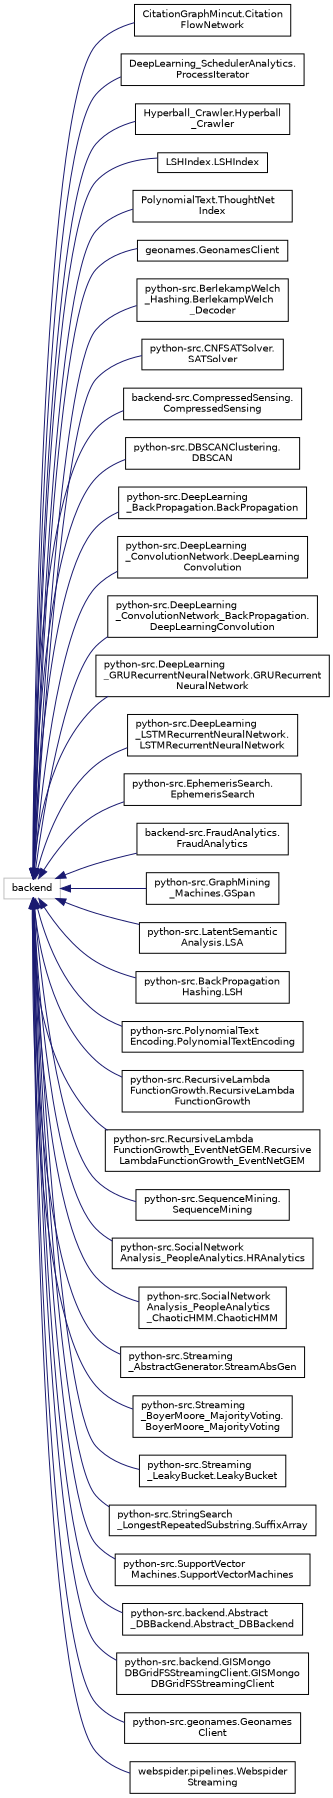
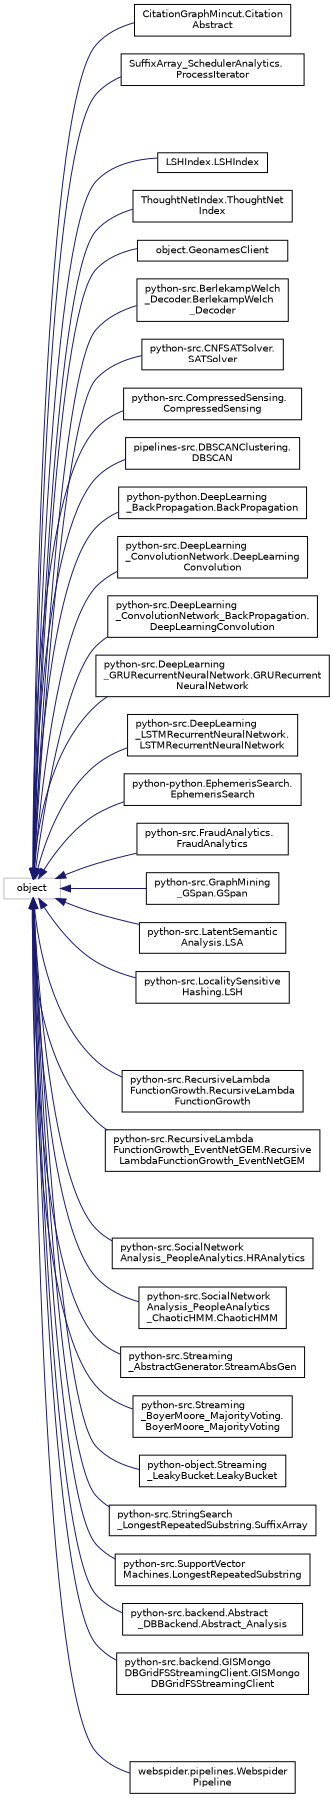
(213, 20) -> (213, 20)
(213, 70) -> (213, 70)
(213, 119) -> none
(213, 206) -> (213, 206)
(213, 251) -> (213, 251)
(213, 300) -> (213, 300)
(213, 404) -> (213, 404)
(213, 453) -> (213, 453)
(213, 503) -> (213, 503)
(213, 790) -> (213, 790)
(213, 839) -> (213, 839)
(32, 889) -> (32, 889)
(213, 889) -> (213, 889)
(213, 987) -> (213, 987)
(213, 1037) -> none
(213, 1205) -> none
(213, 1471) -> (213, 1471)
(213, 1570) -> (213, 1570)
(213, 1619) -> (213, 1619)
(213, 1728) -> none
(213, 1778) -> (213, 1778)
